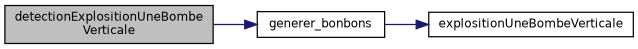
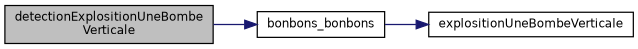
(321, 24) -> (321, 24)
